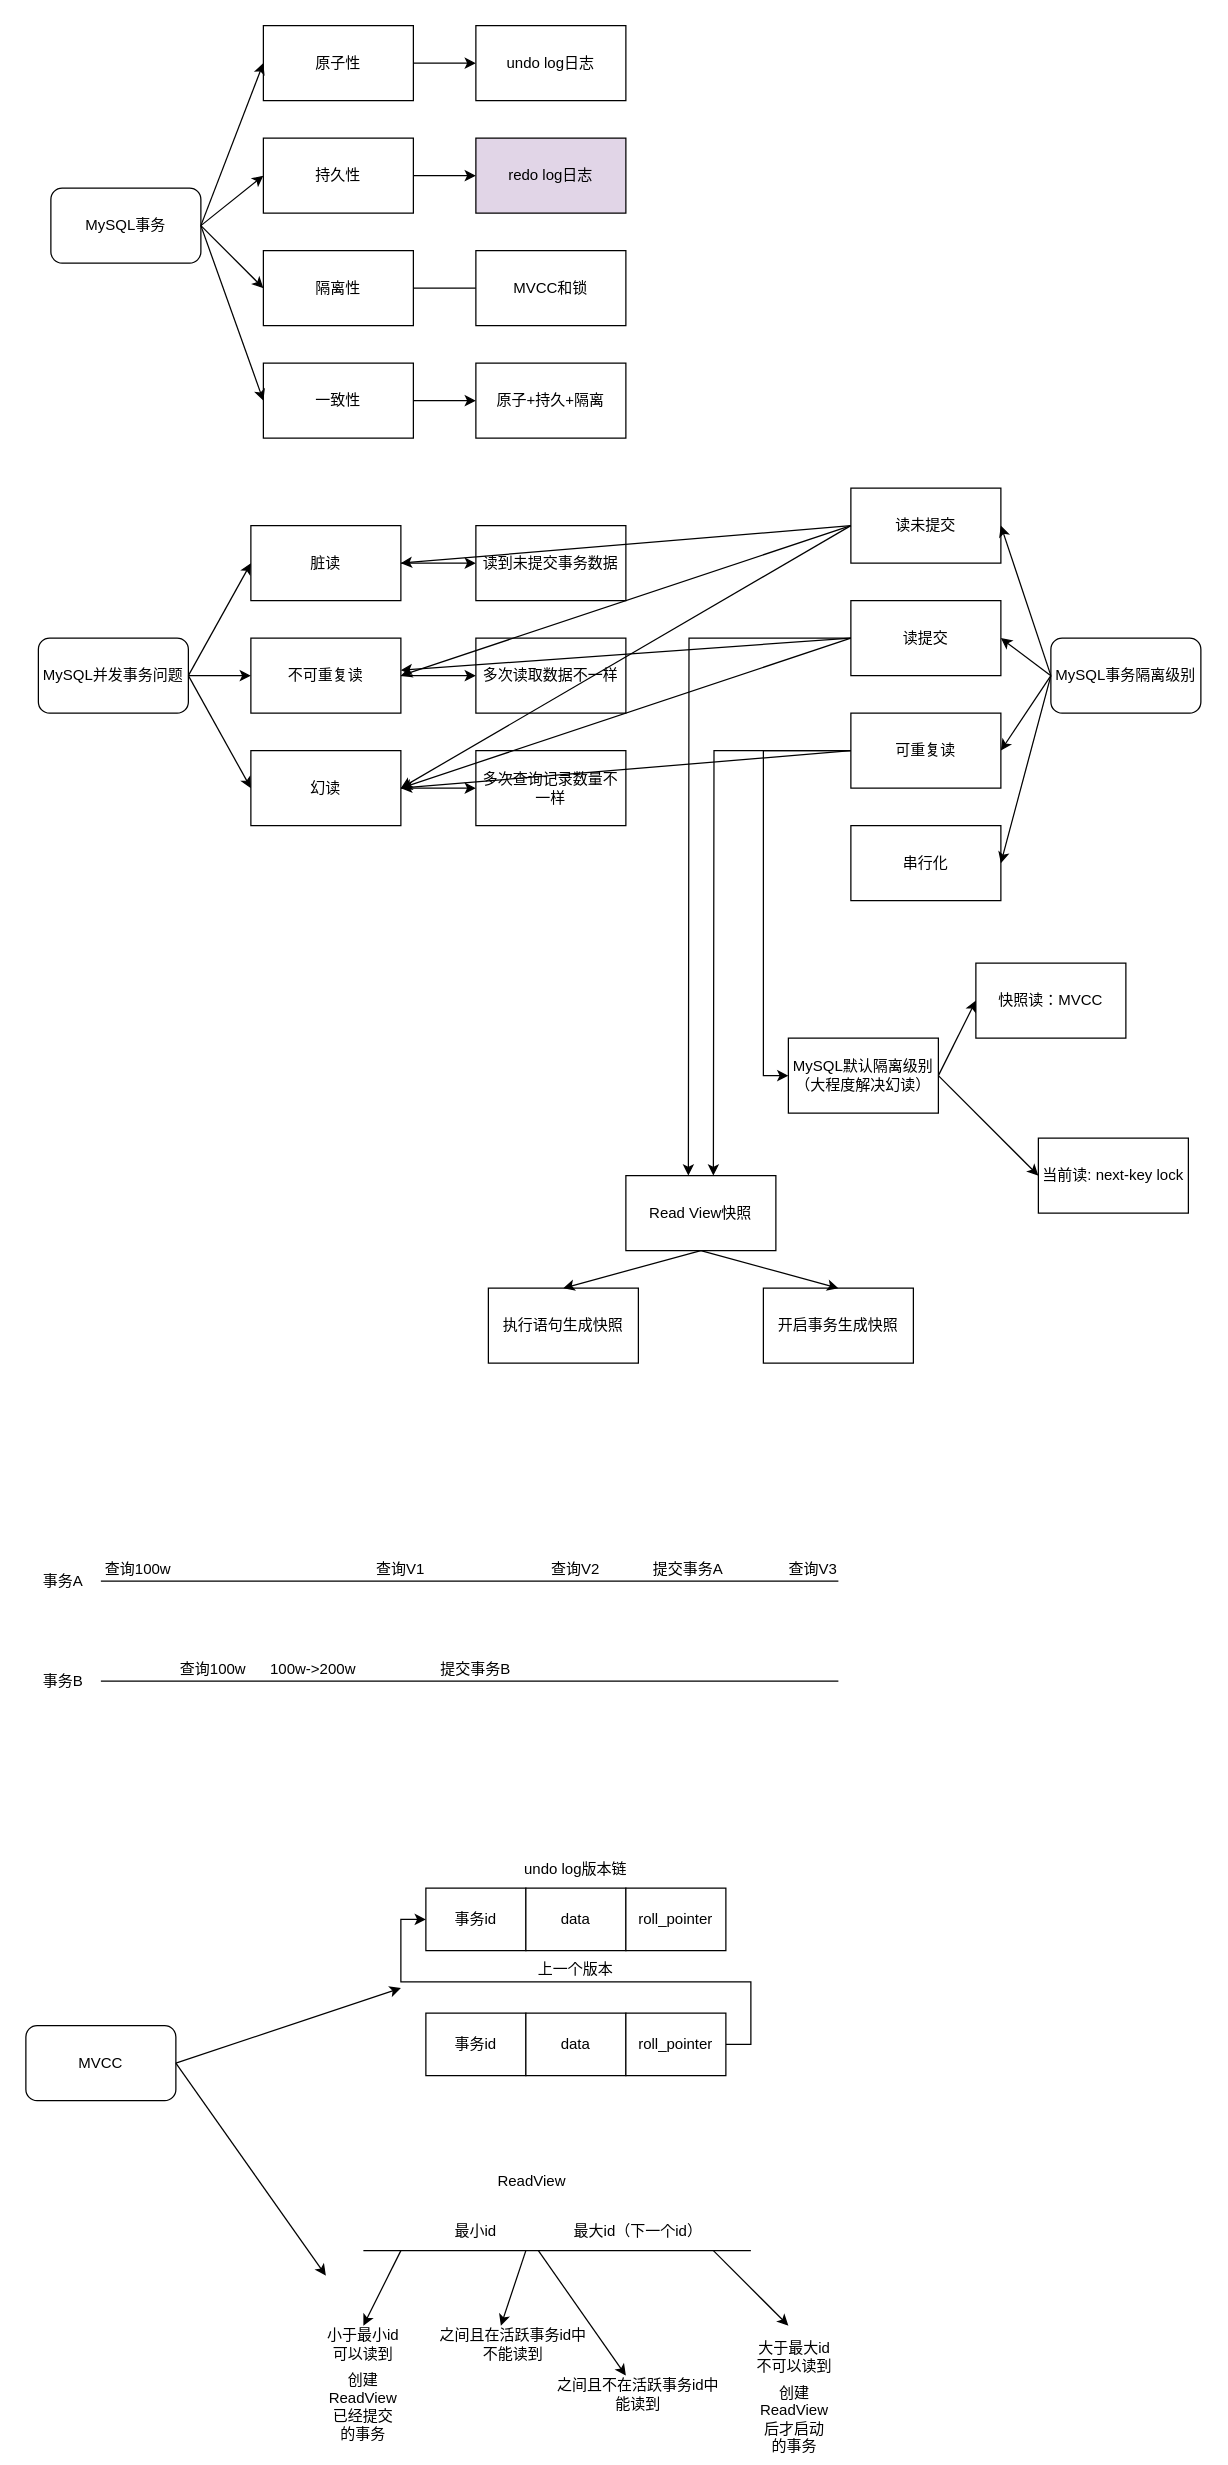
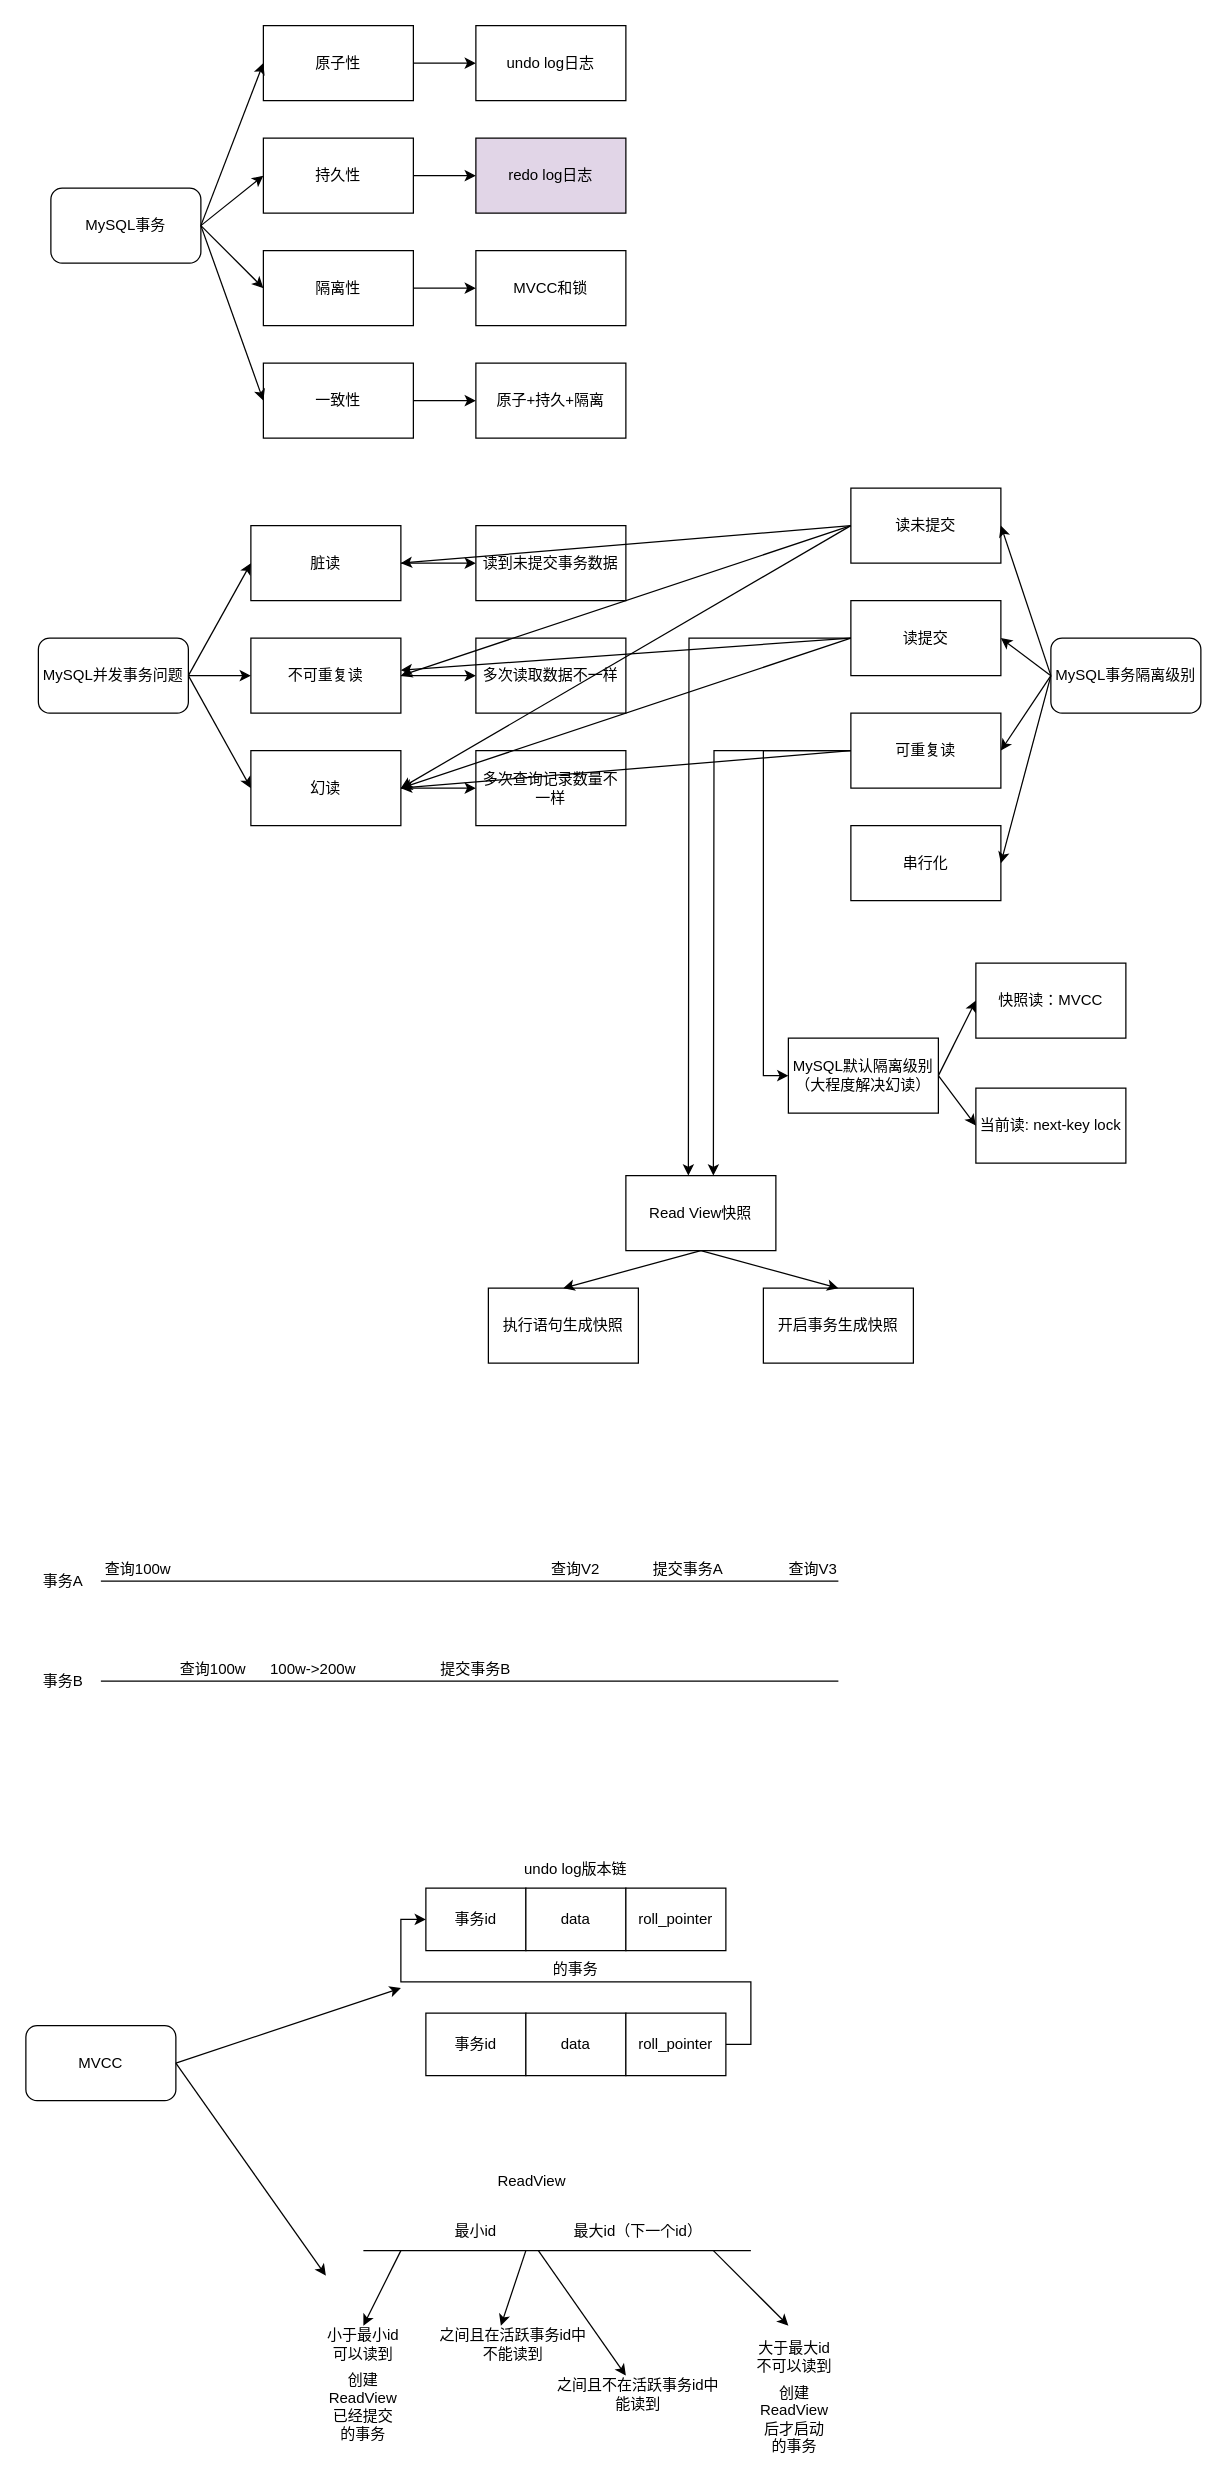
(469, 288) -> (466, 288)
(1113, 1176) -> (1051, 1126)
(401, 1569) -> none
(576, 1969) -> (576, 1969)
